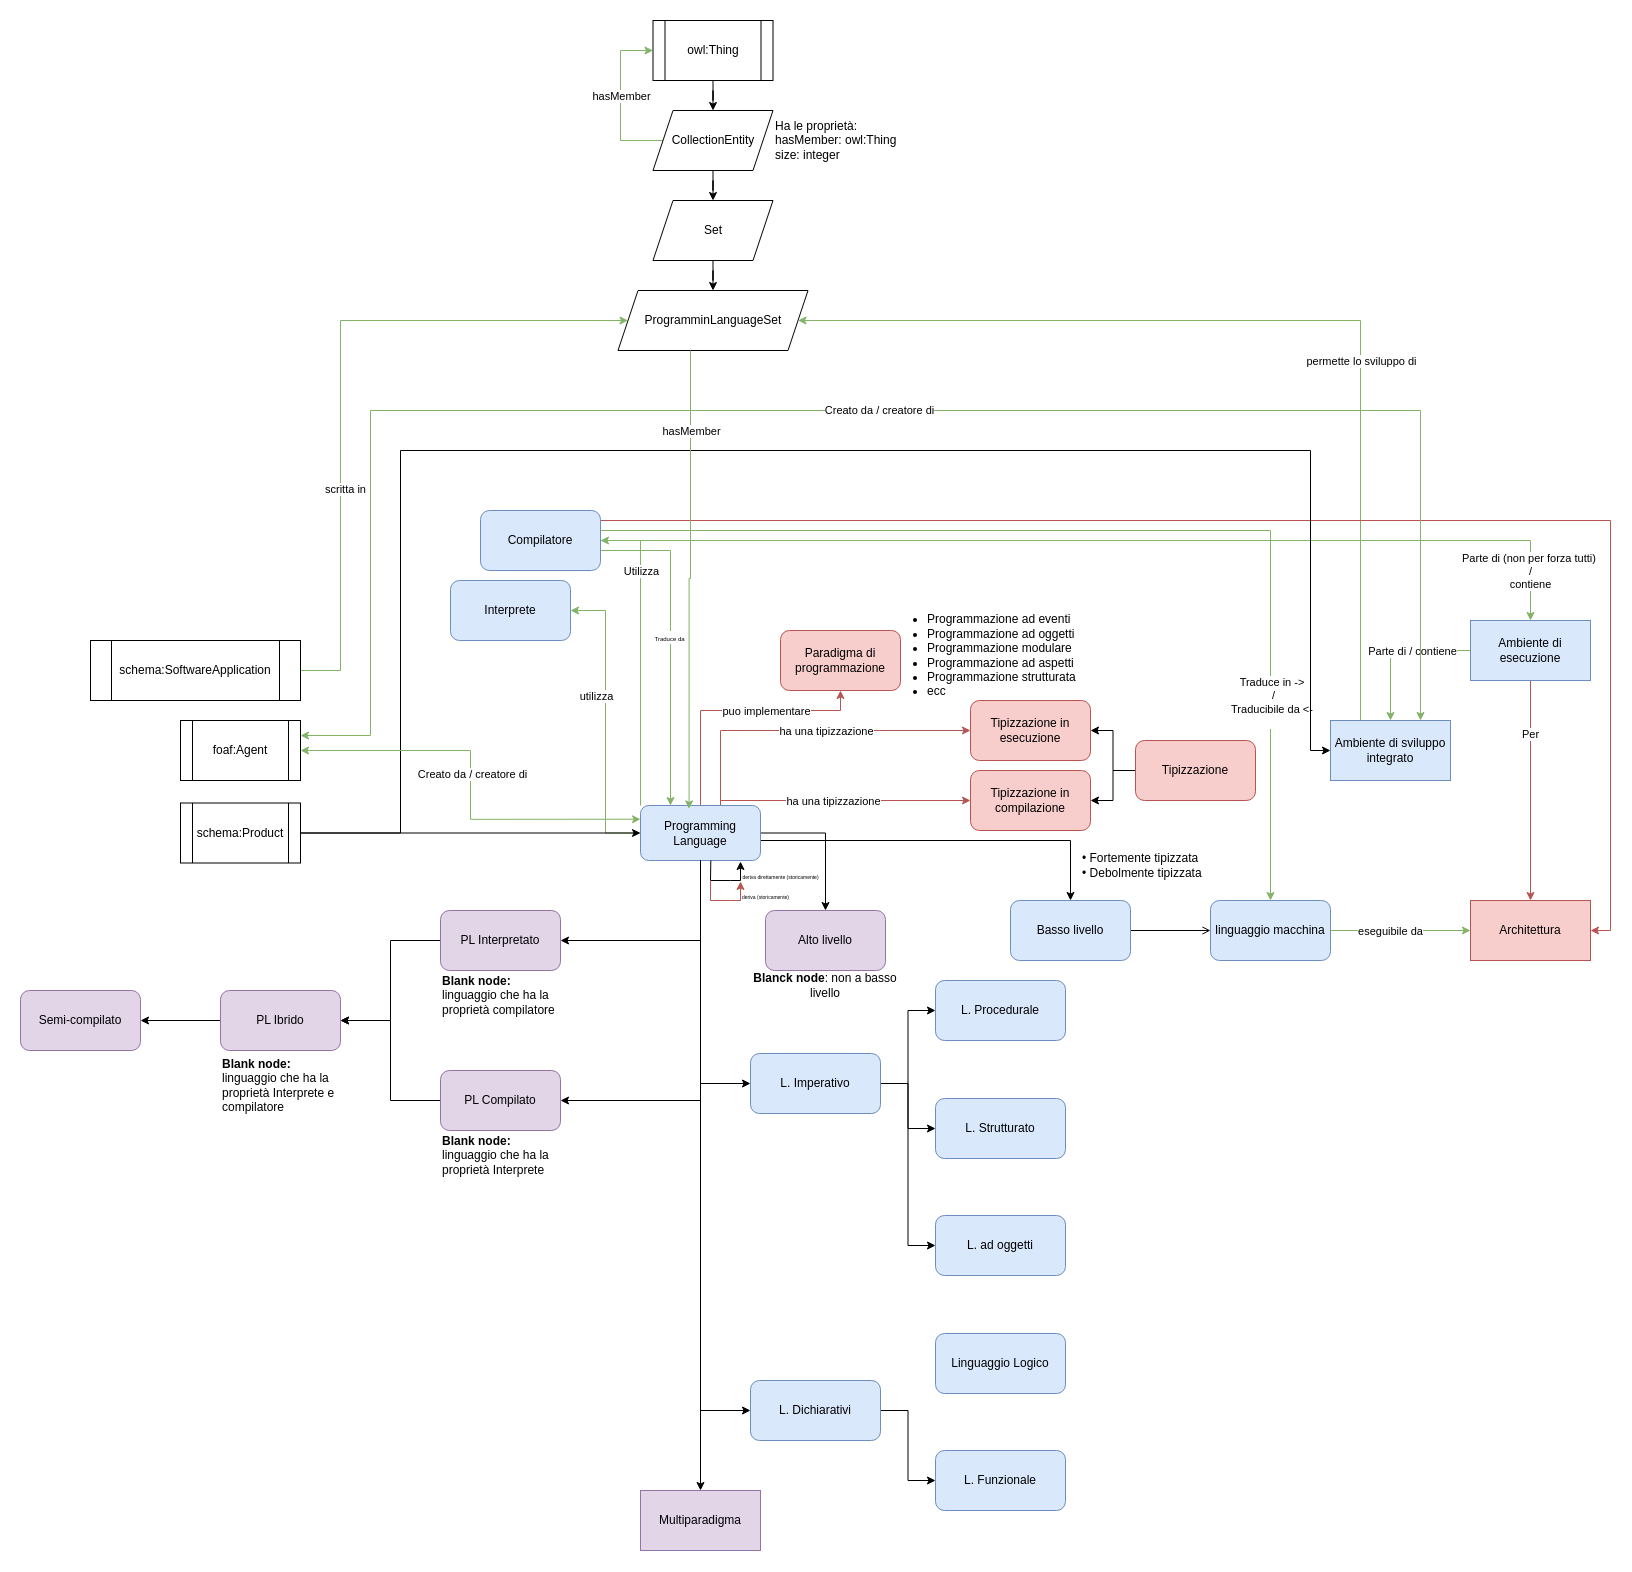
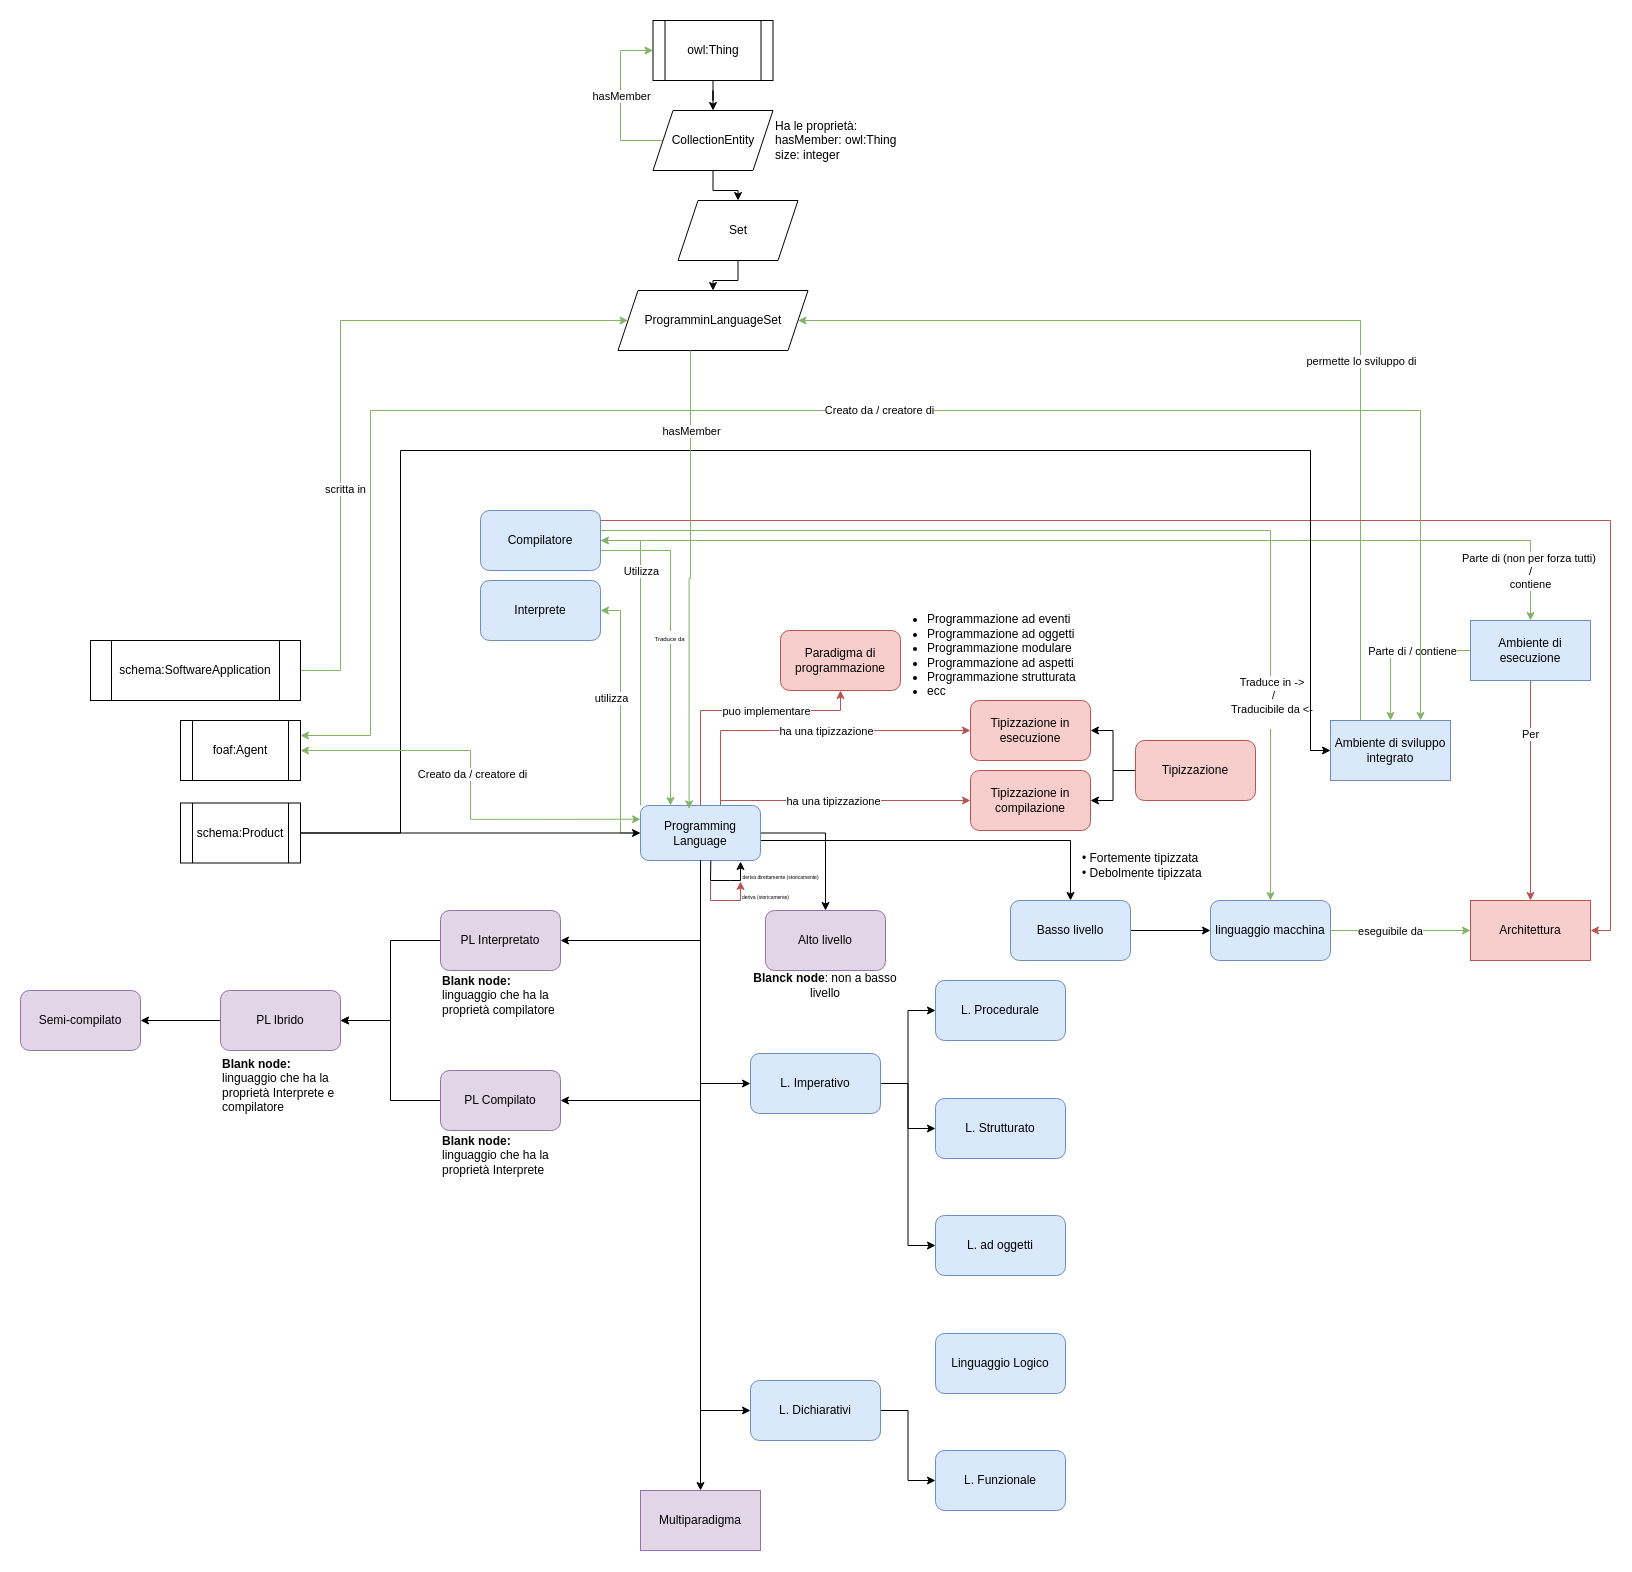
(713, 231) -> (738, 231)
(511, 611) -> (541, 611)
(1204, 931) -> (1202, 931)
